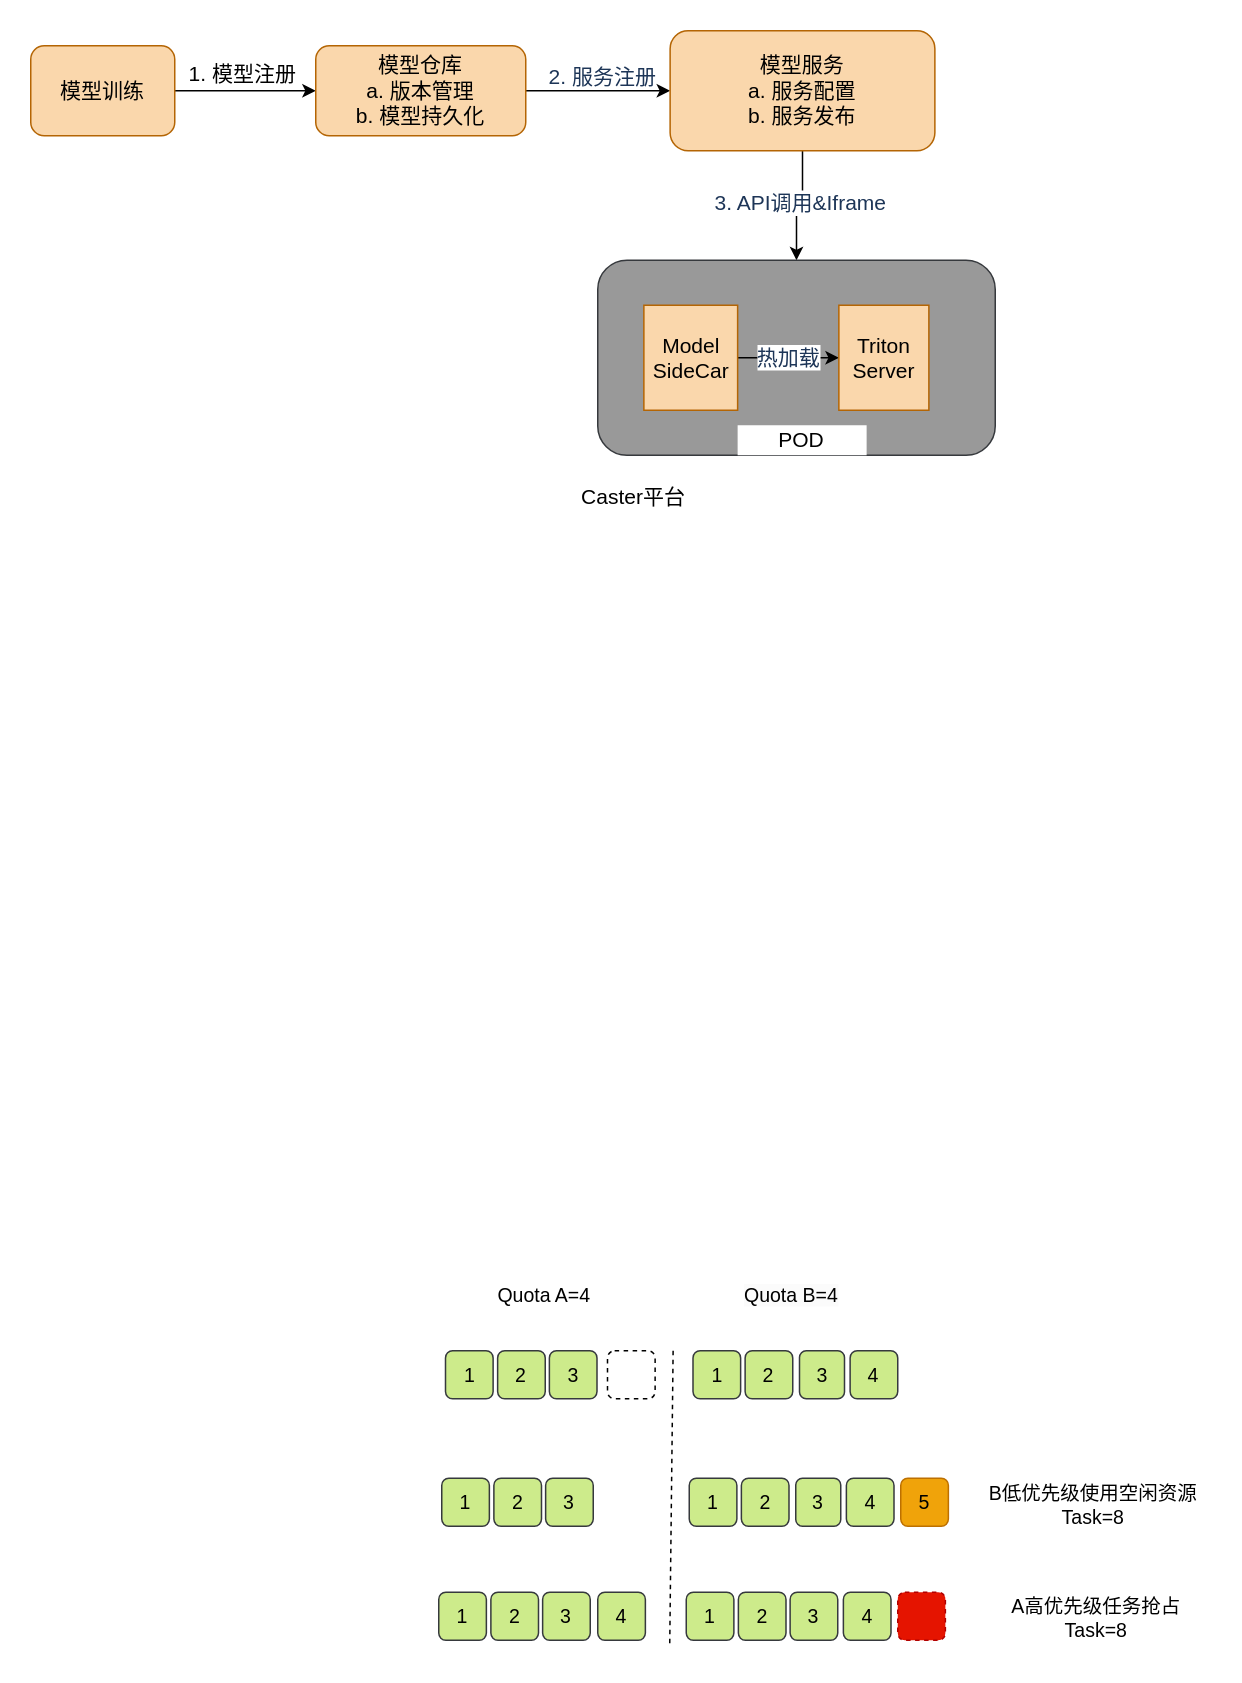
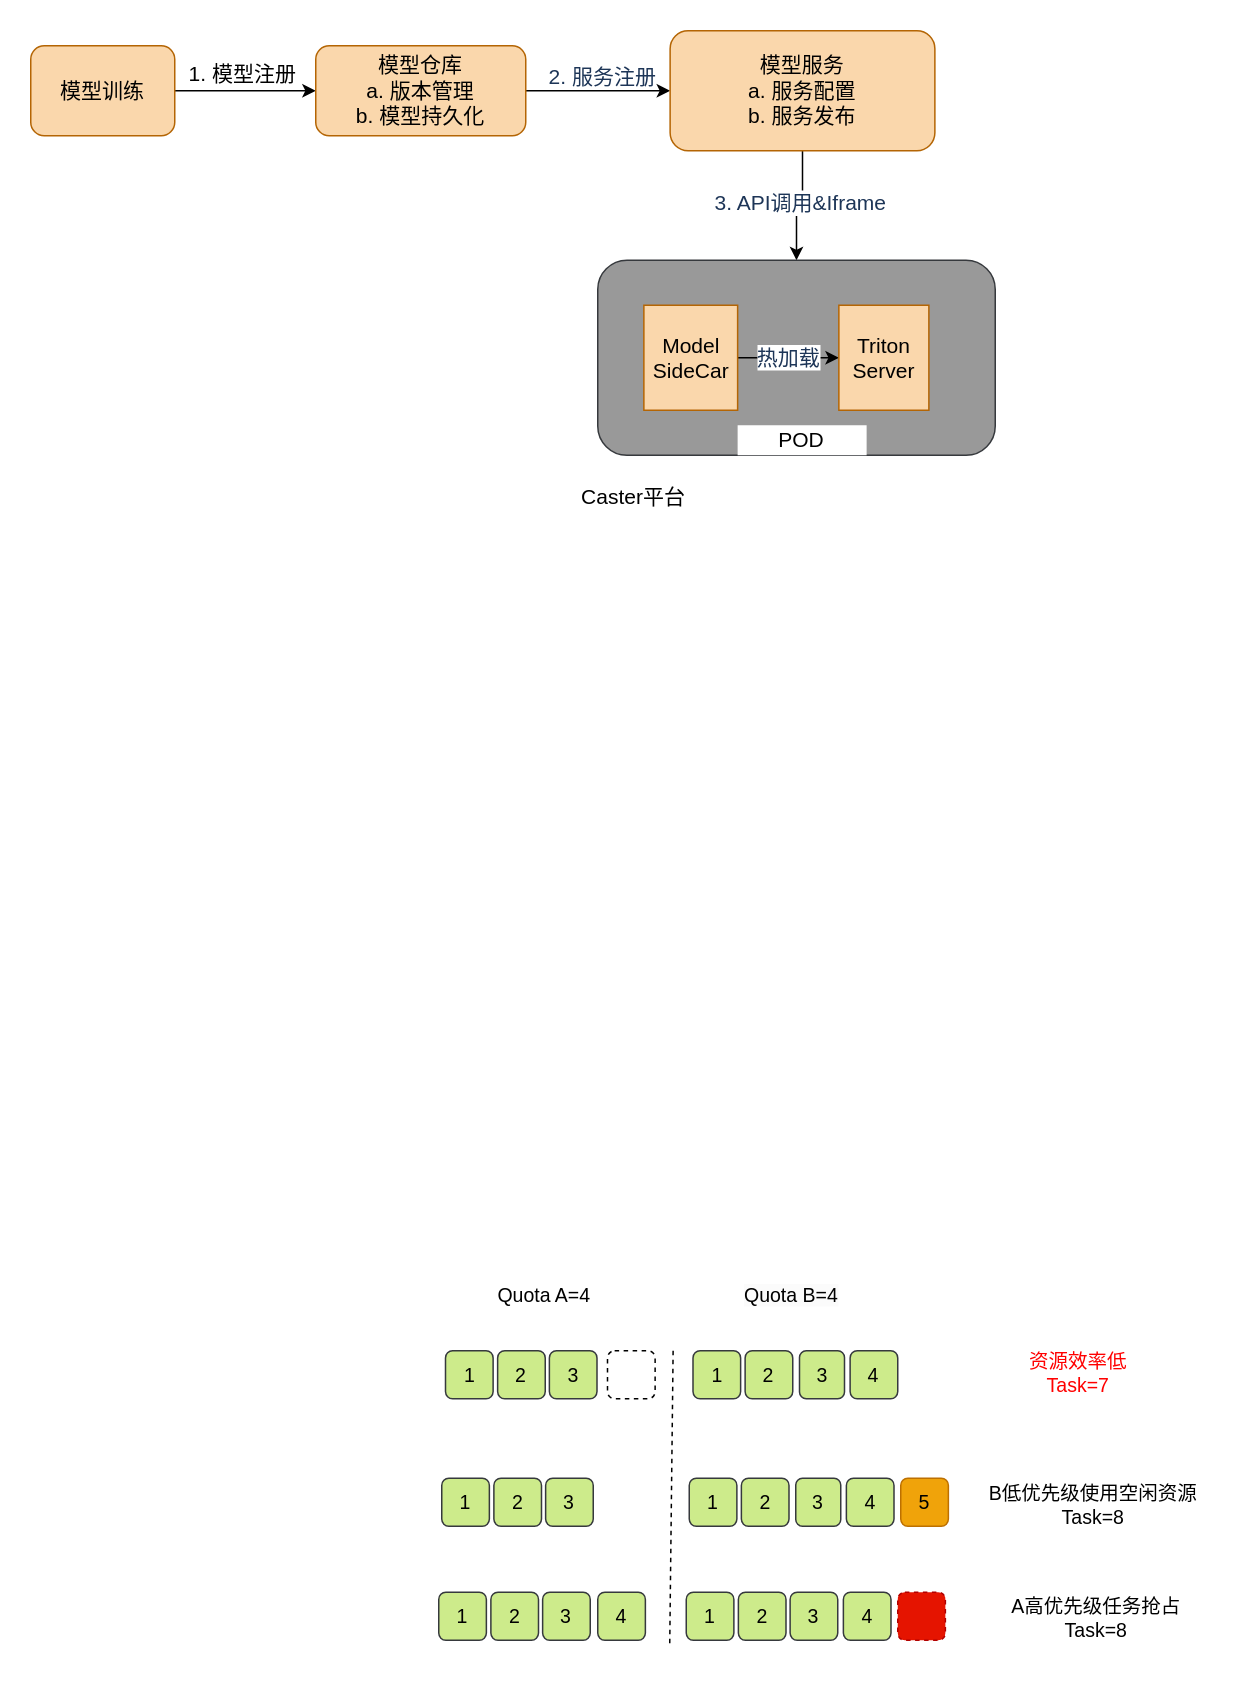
none -> (1077, 1373)
